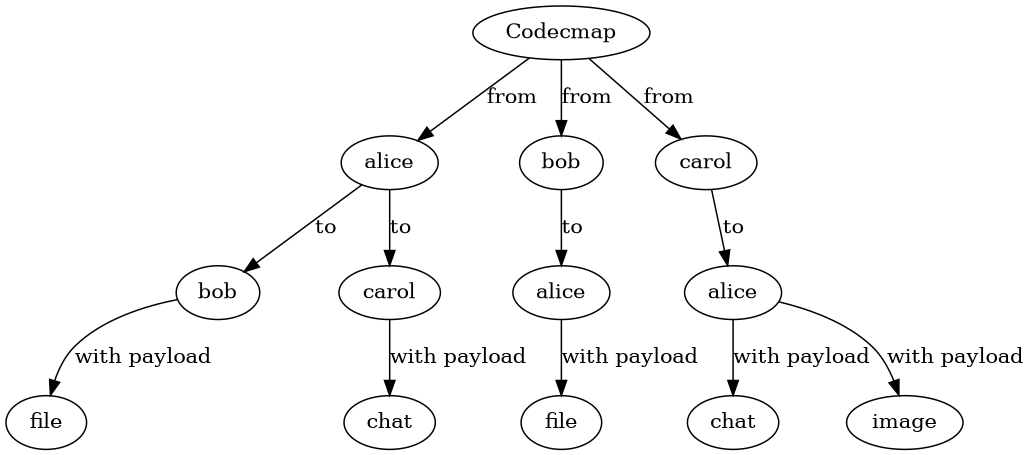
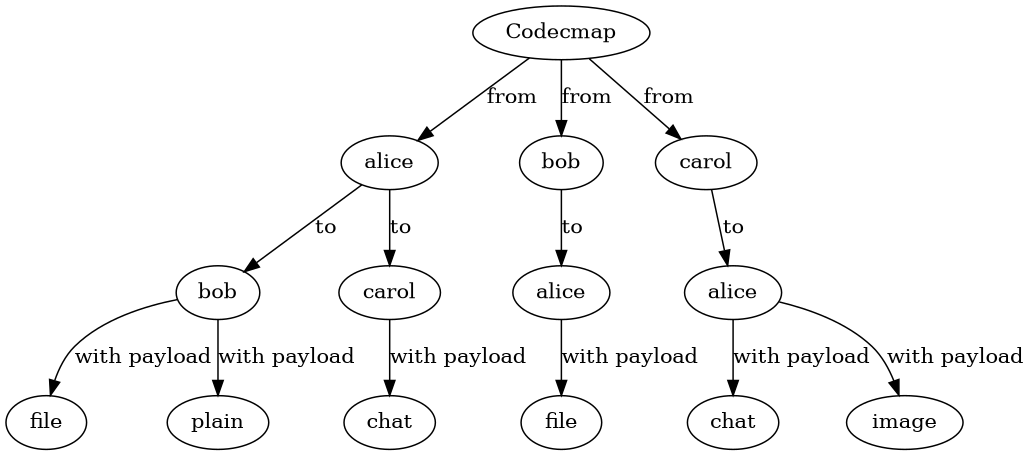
none -> (218, 423)
